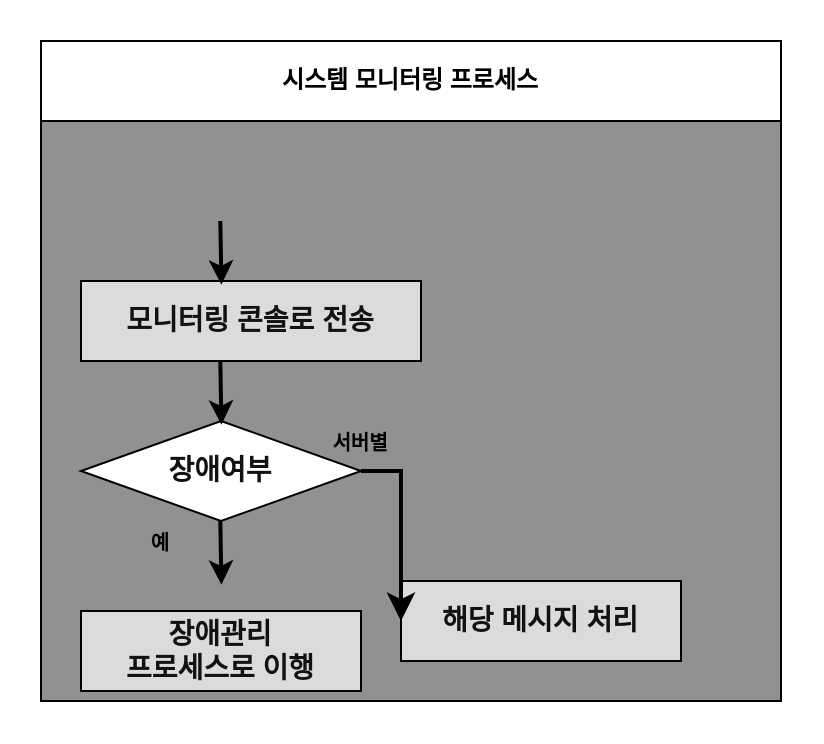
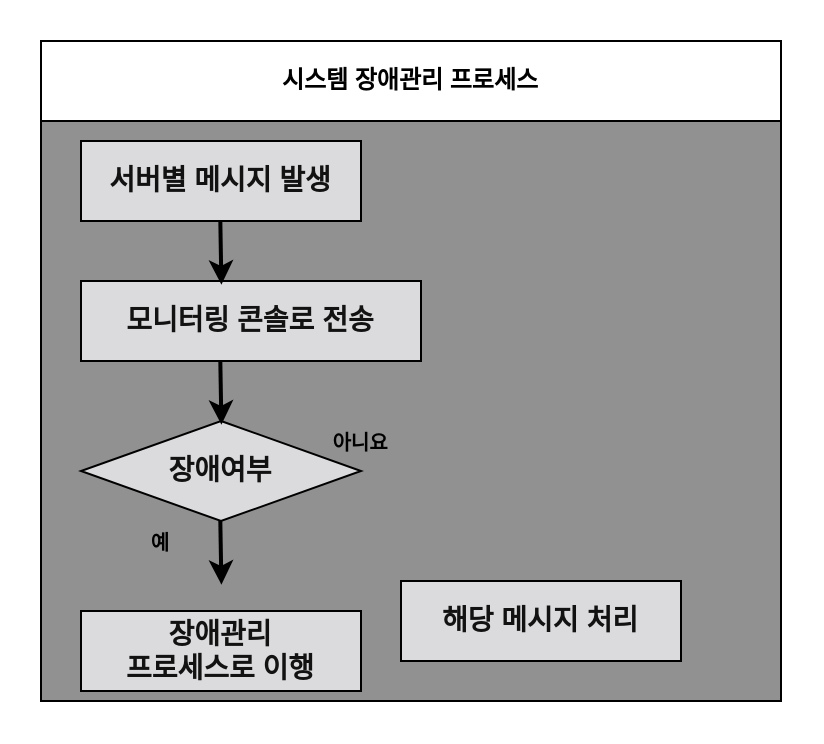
(411, 81) -> (411, 81)
none -> (221, 181)
(361, 443) -> (361, 443)
(221, 471) -> (221, 471)
(401, 516) -> none
